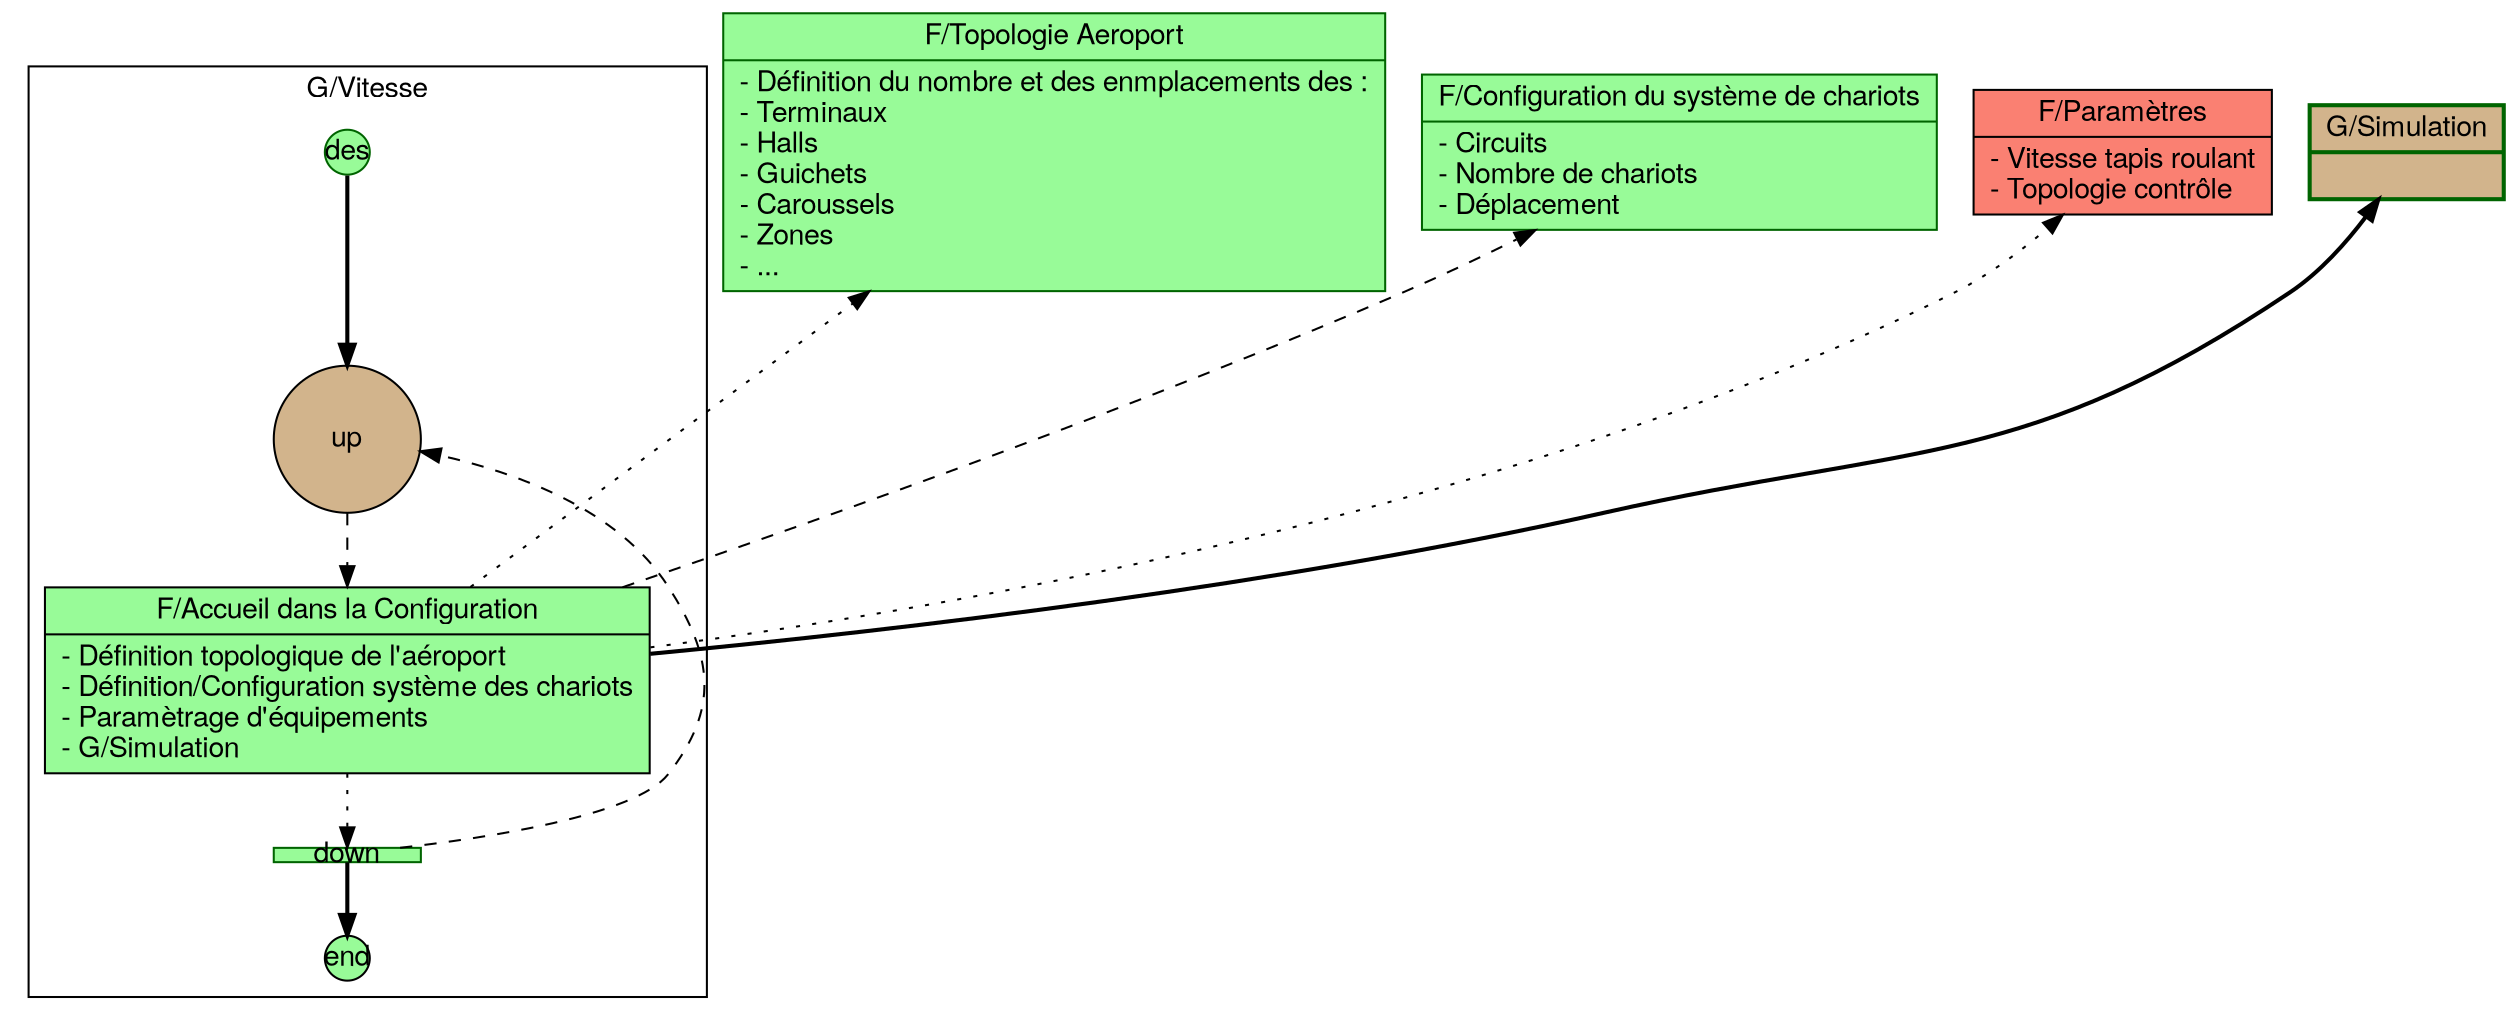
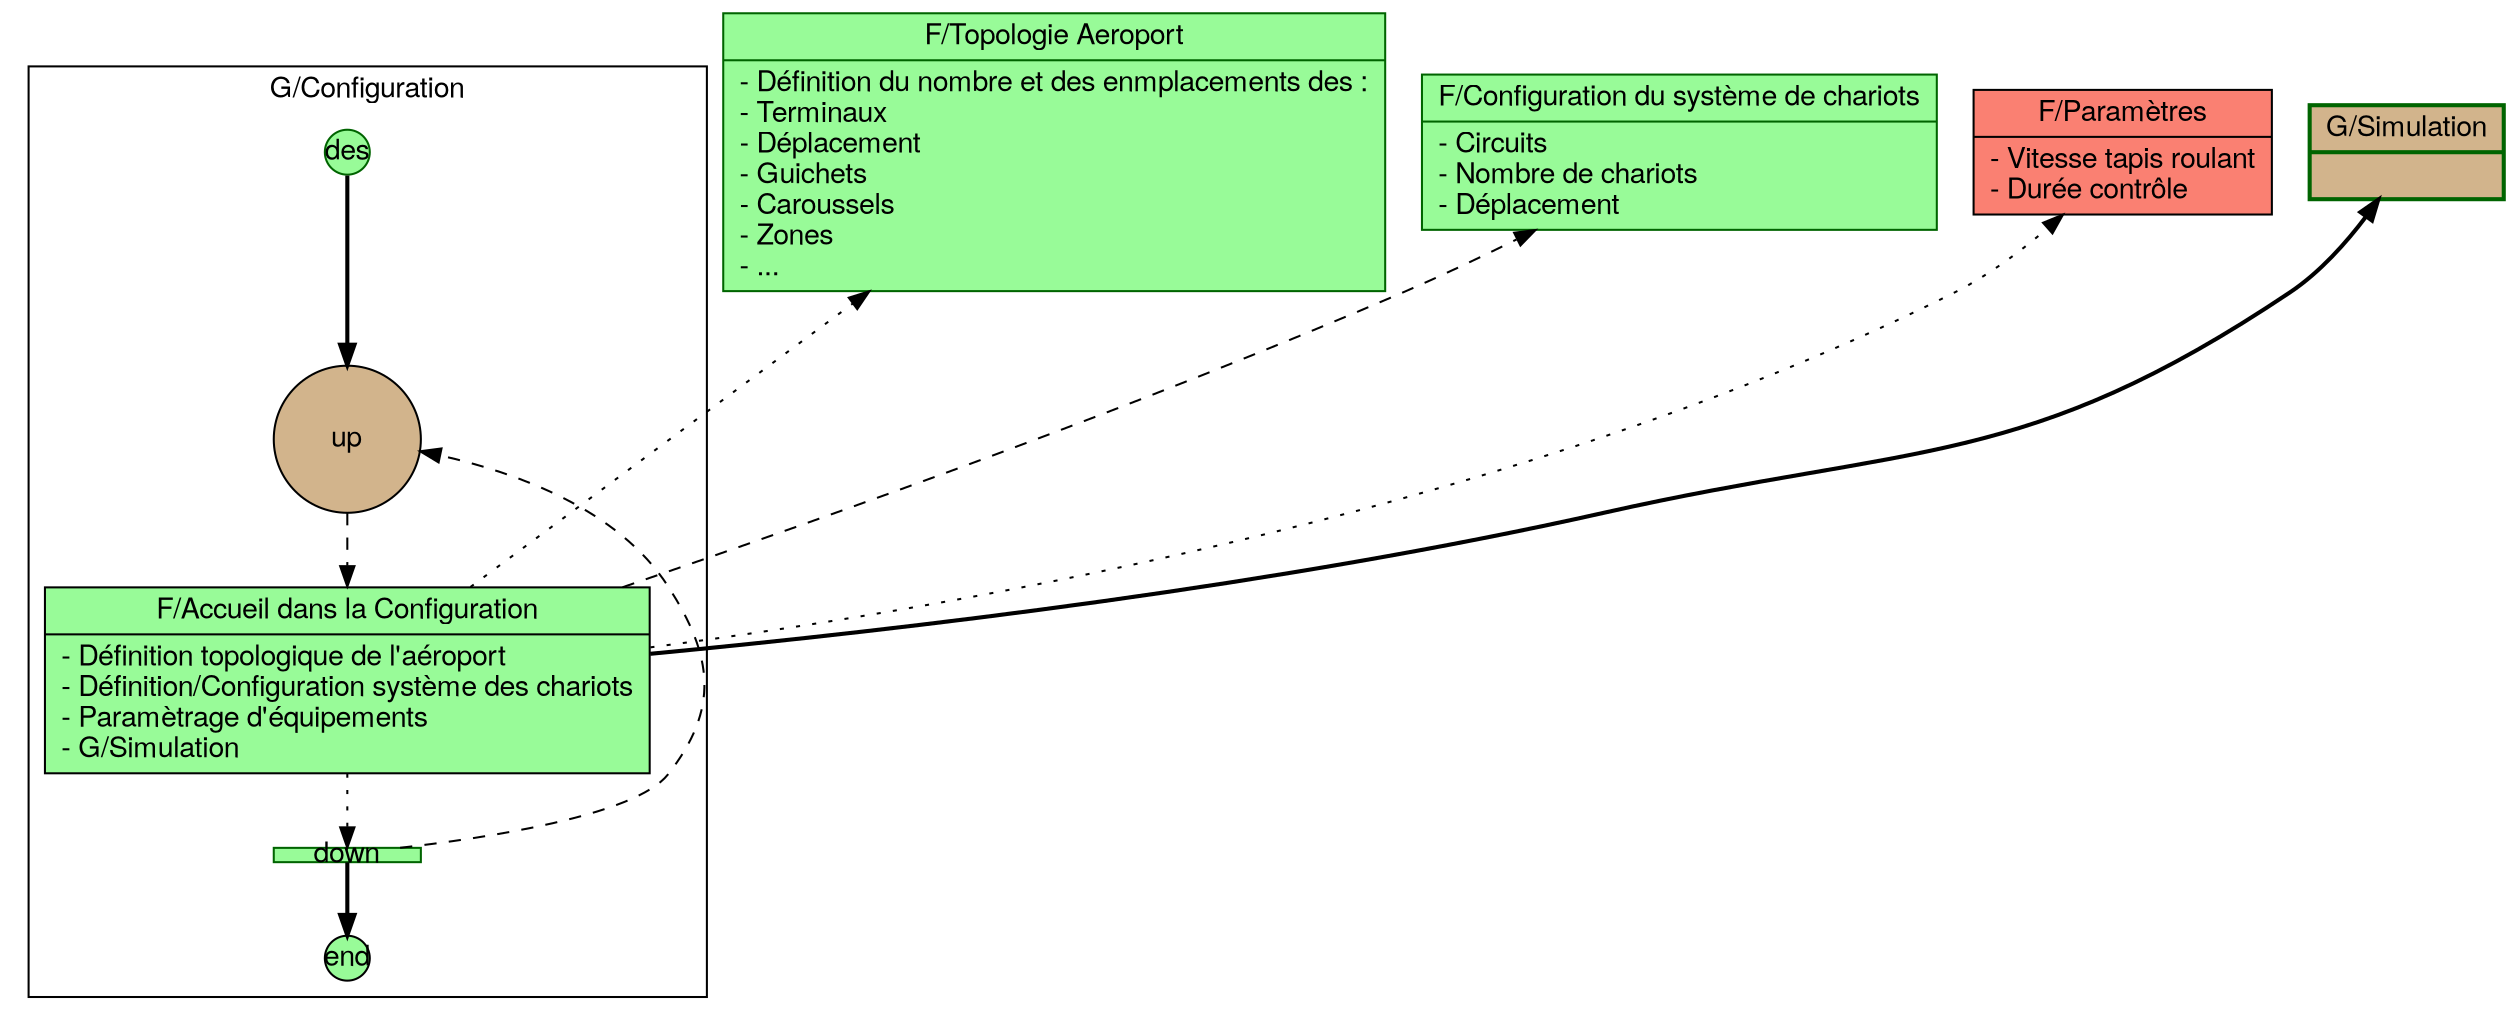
(368, 90) -> (368, 90)
(779, 144) -> (831, 144)
(2111, 190) -> (2089, 190)
